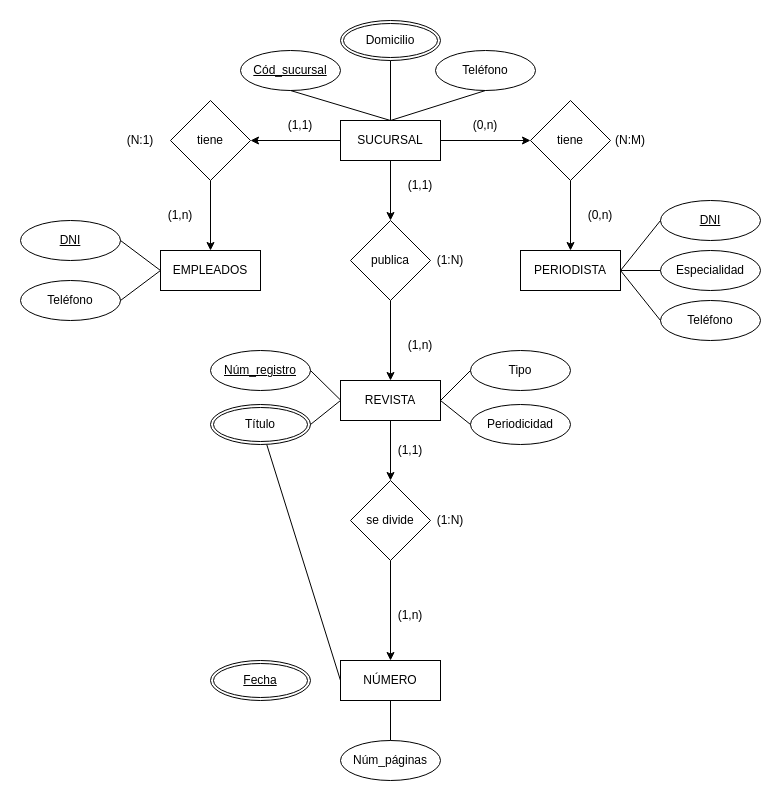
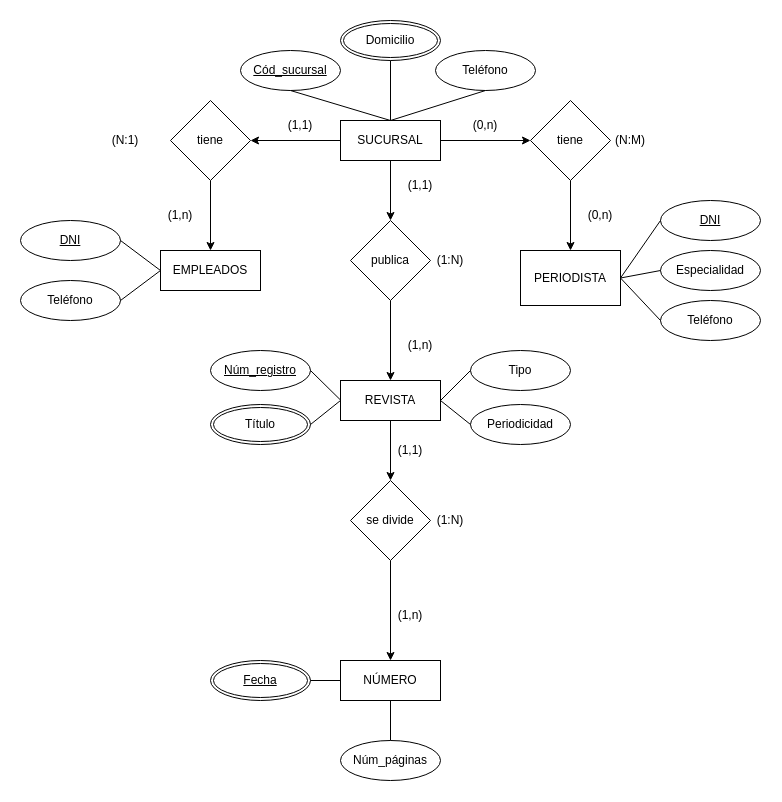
(141, 141) -> (126, 141)
(571, 271) -> (571, 278)
(304, 563) -> (326, 681)
